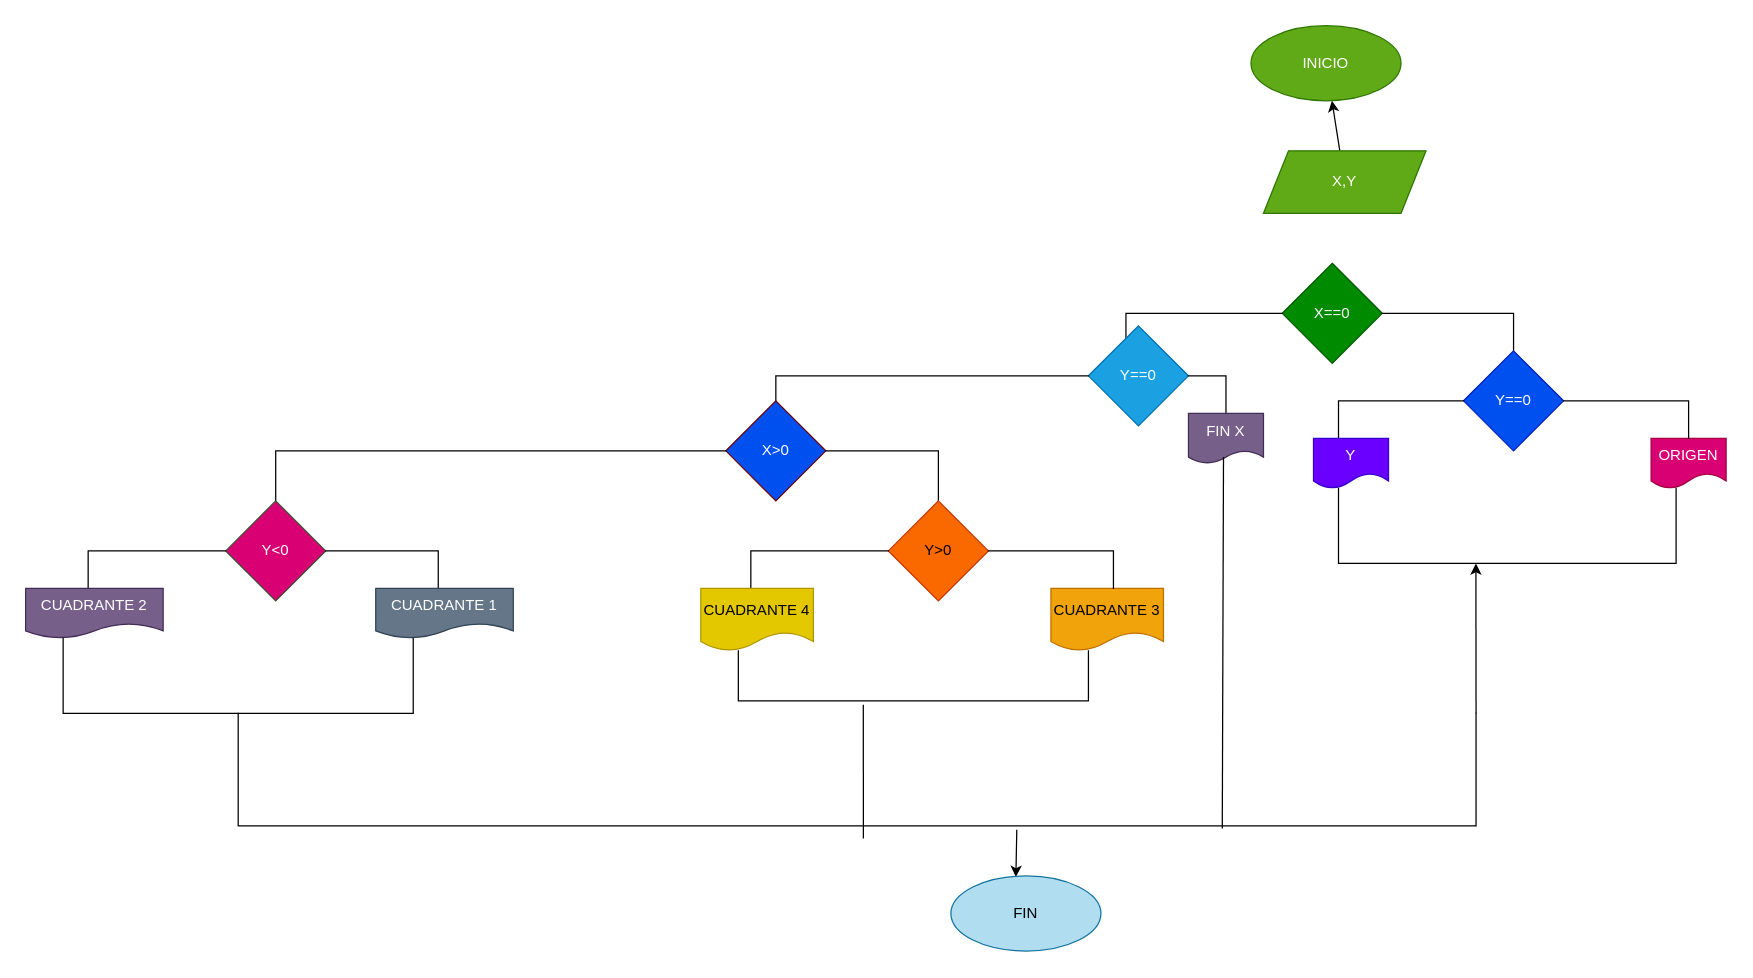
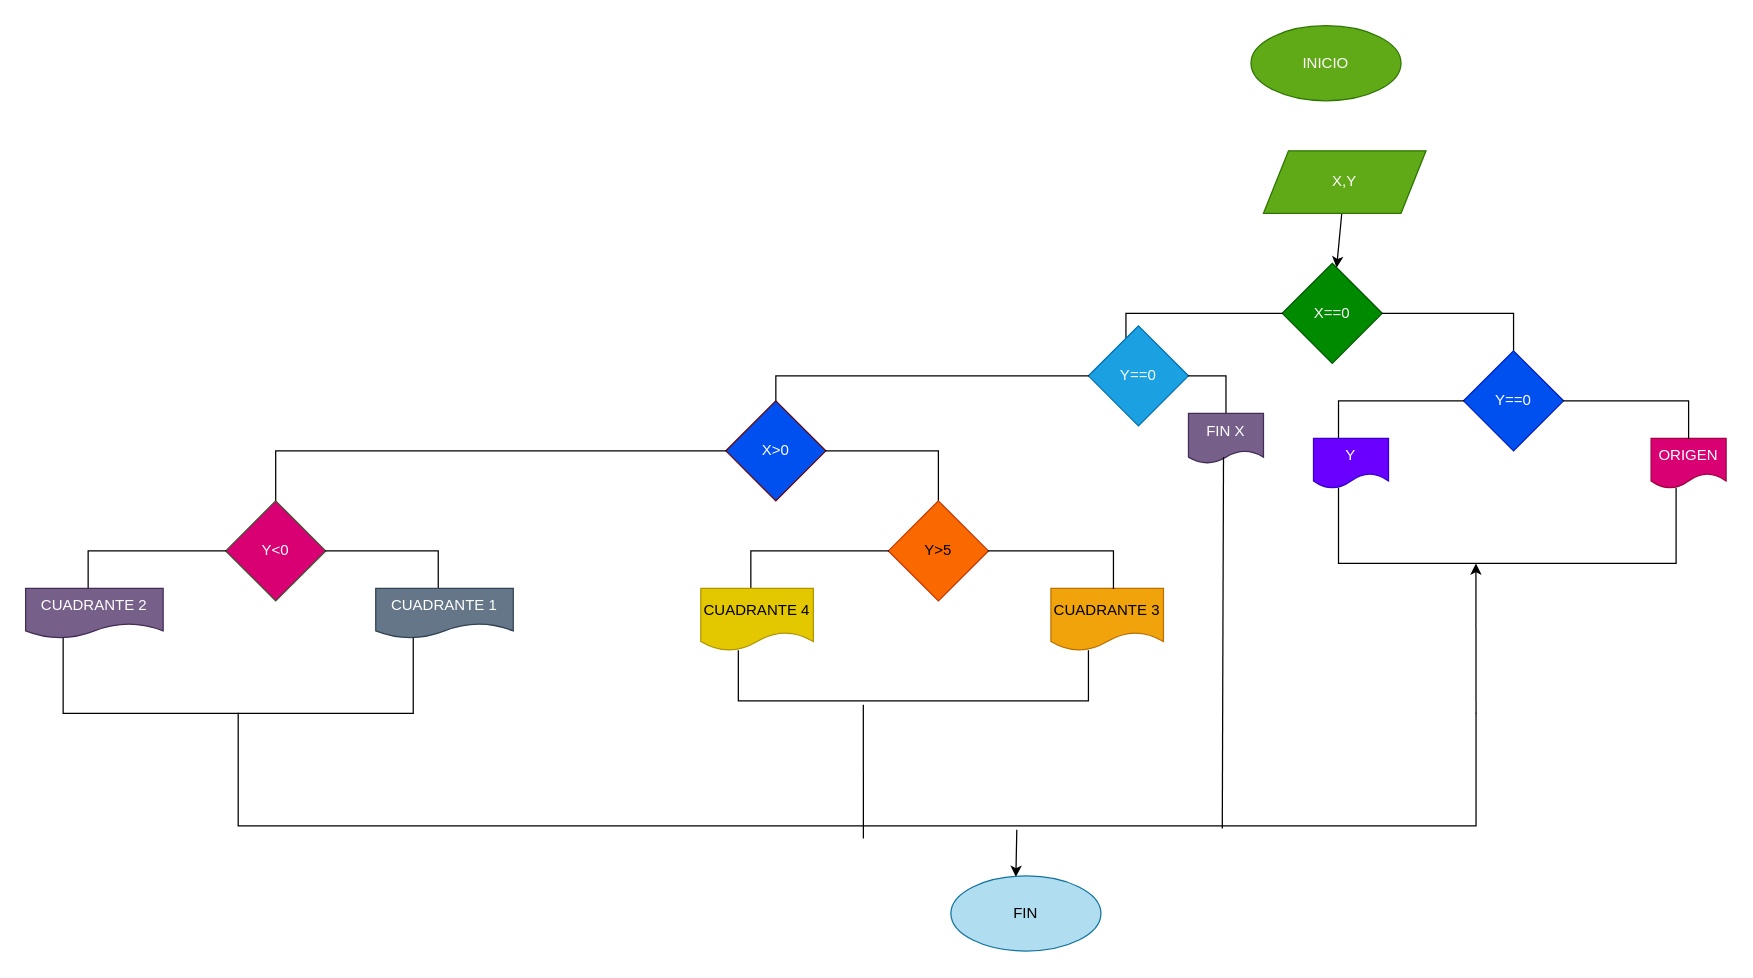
(1336, 130) -> (1339, 236)
(938, 551) -> (938, 551)
